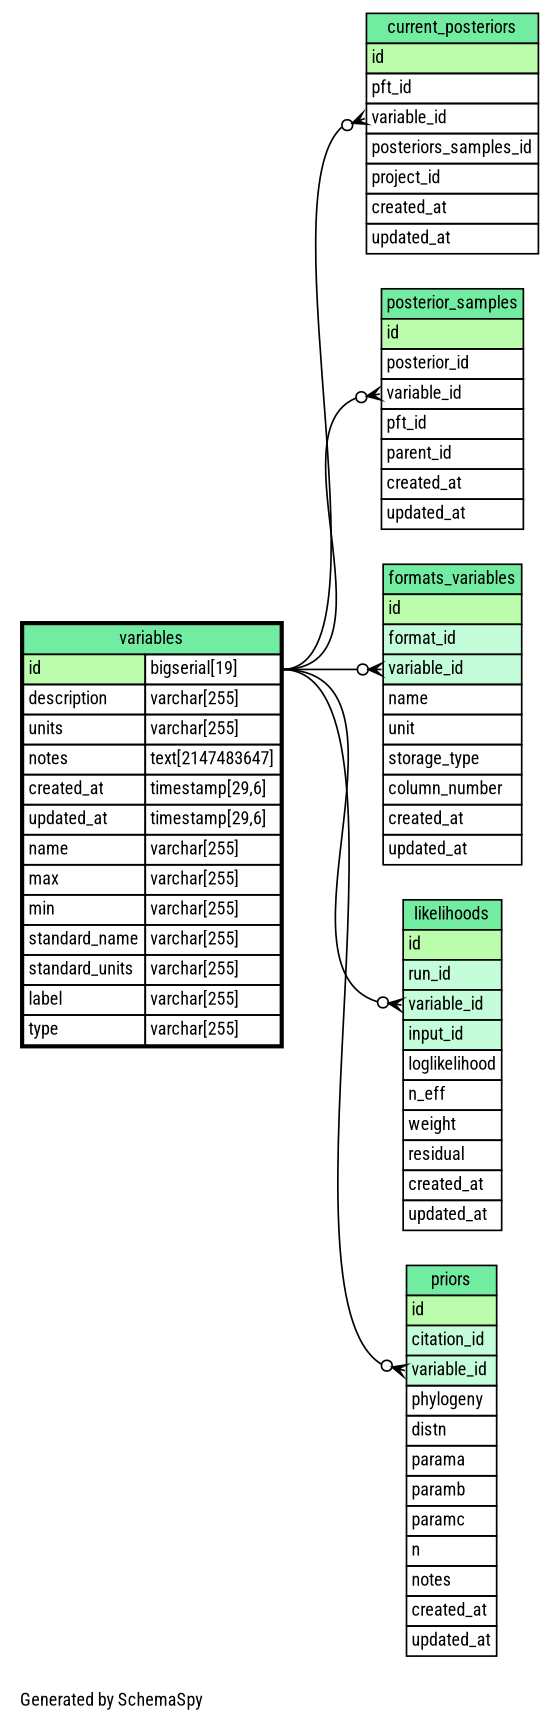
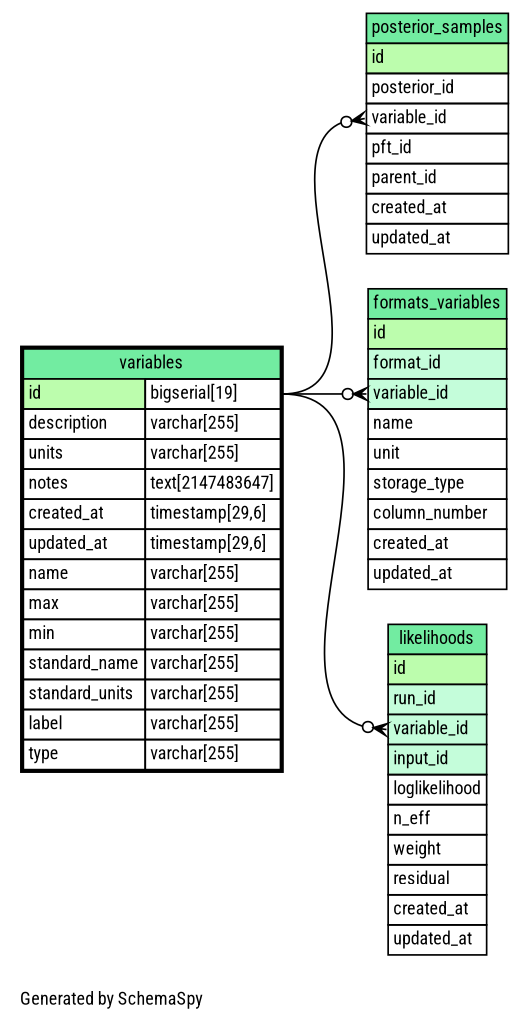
(452, 134) -> none
(452, 1461) -> none
